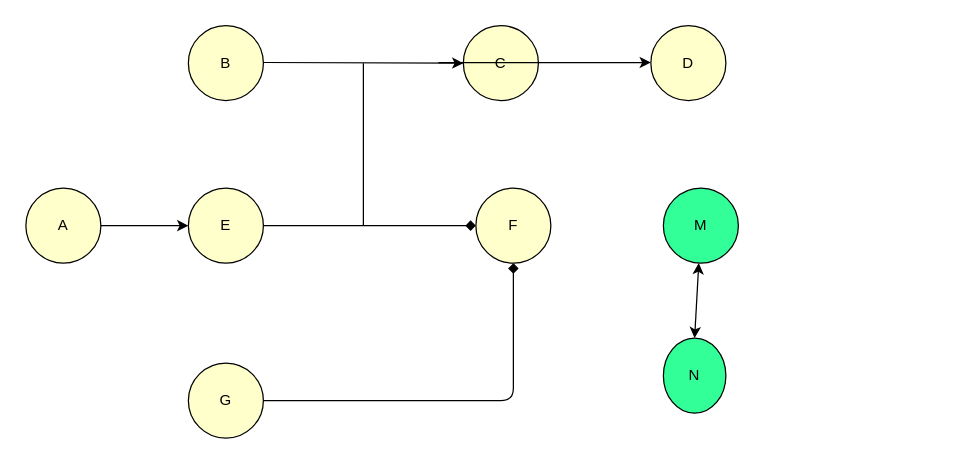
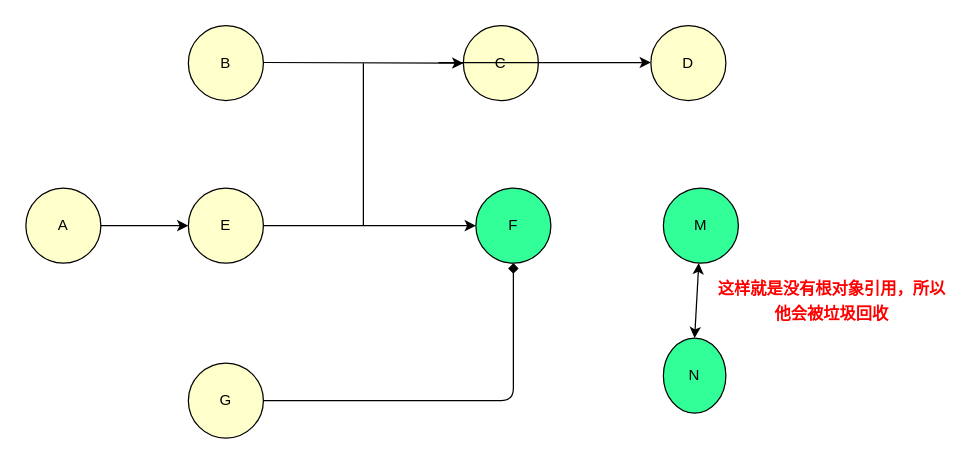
(465, 226) -> (466, 226)
(513, 226) -> (513, 226)
none -> (832, 300)
